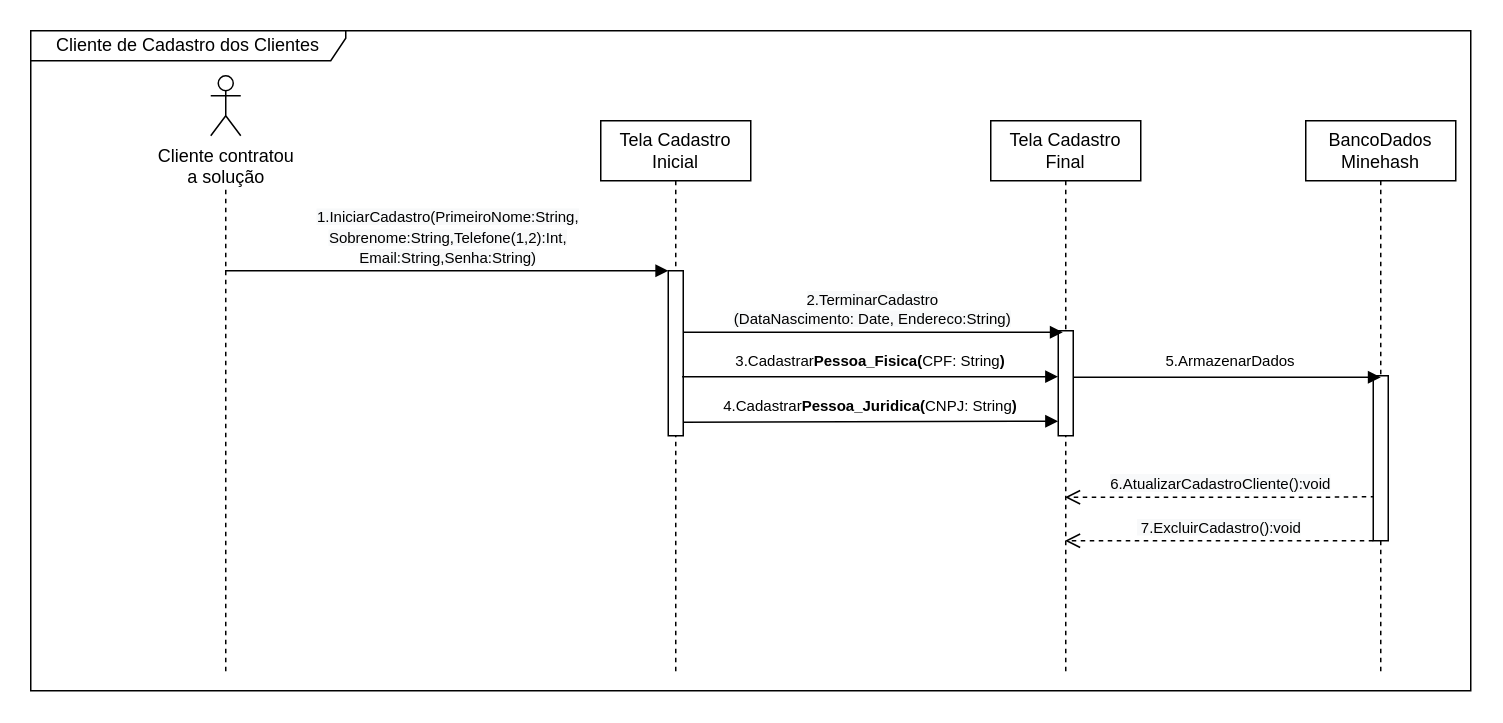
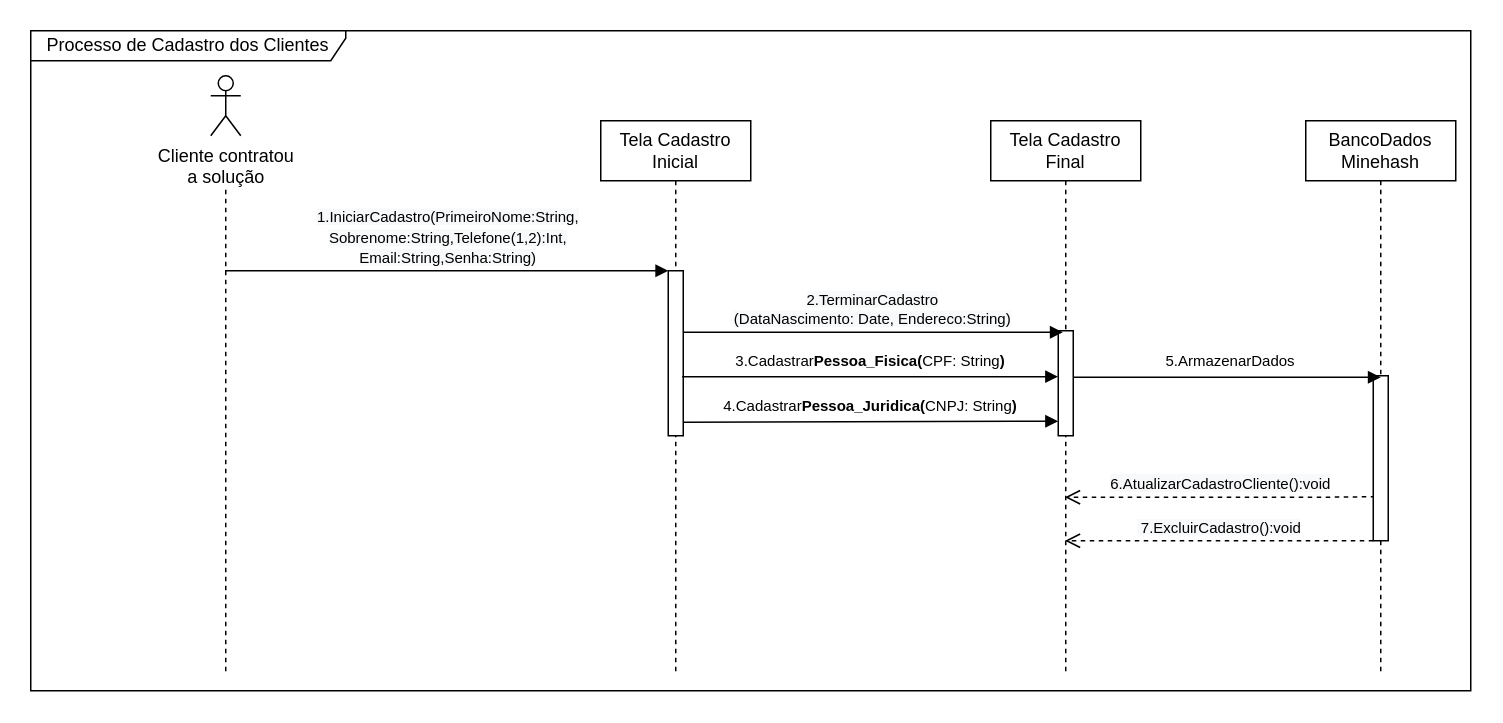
(188, 46) -> (188, 46)
